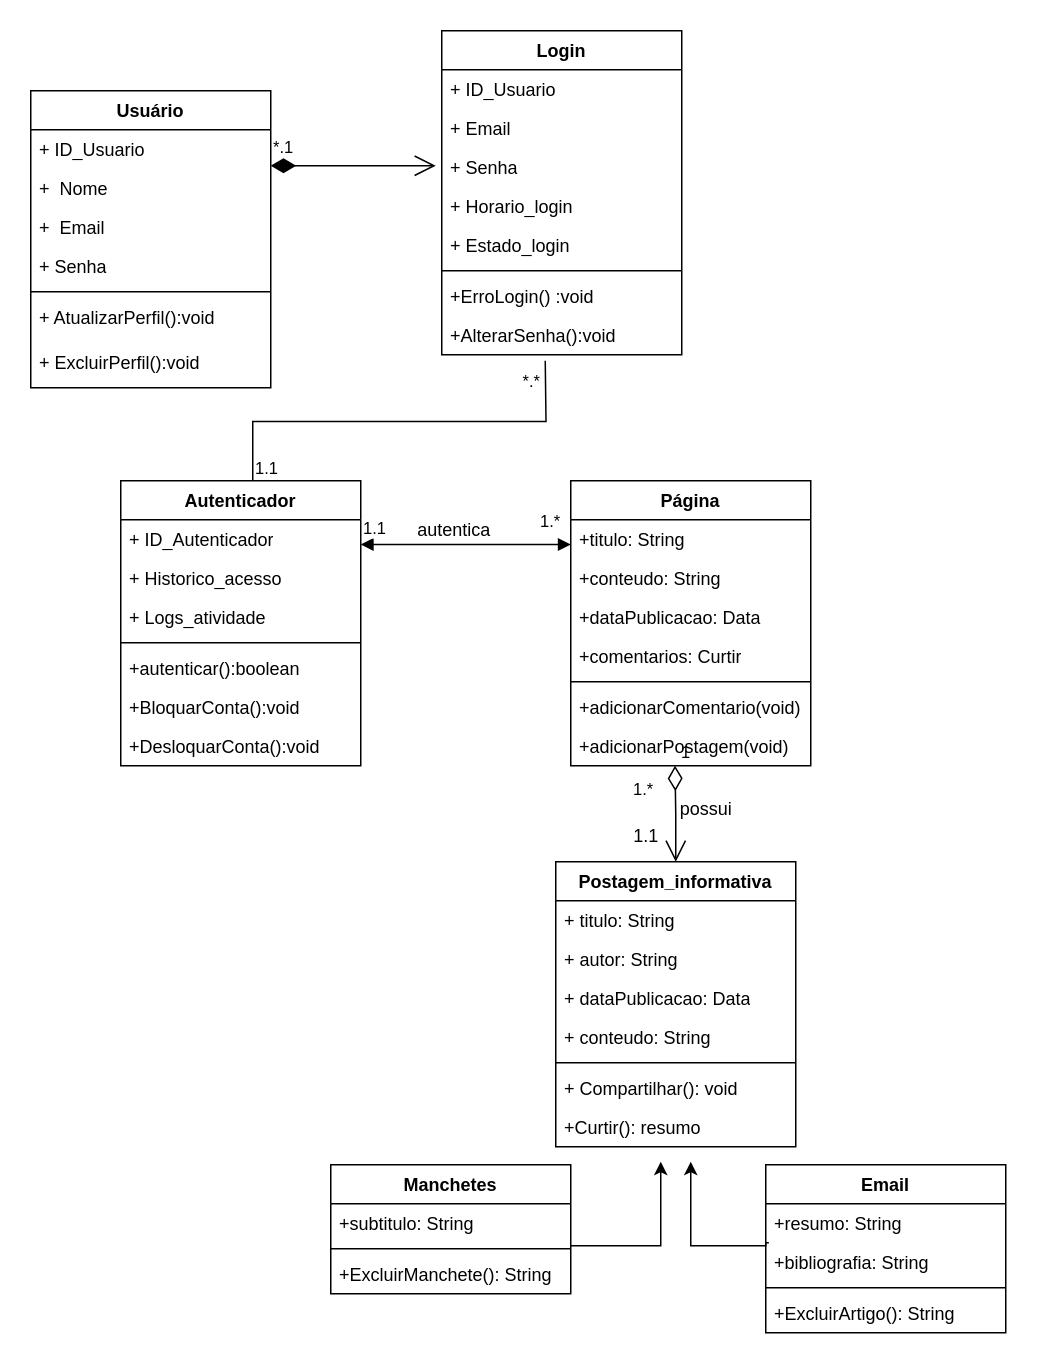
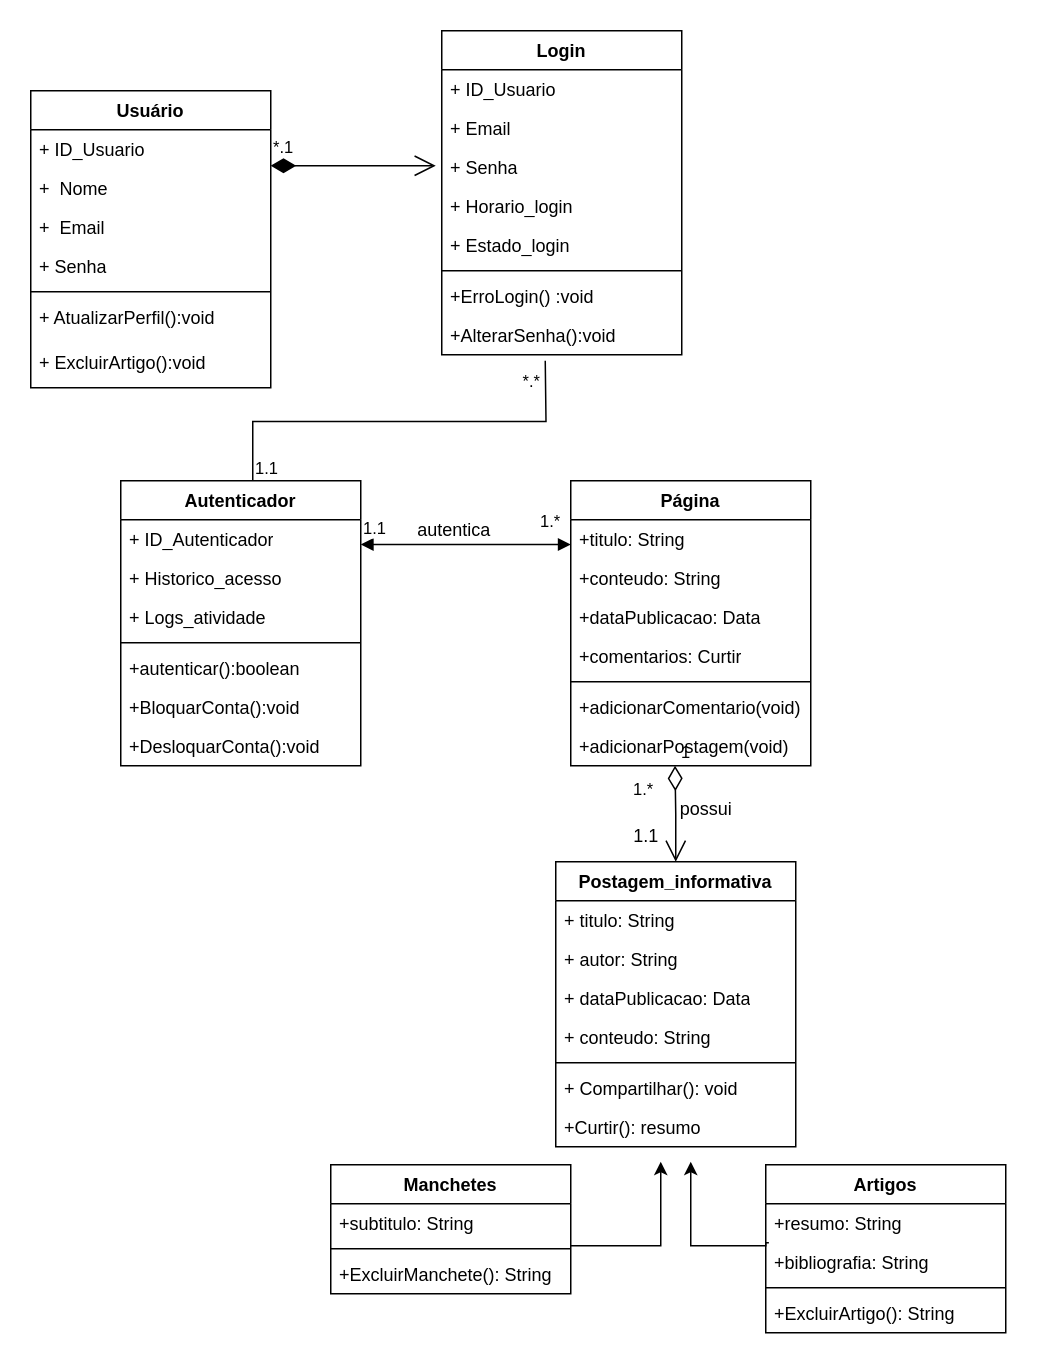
(134, 364) -> (137, 364)
(886, 1186) -> (886, 1186)
